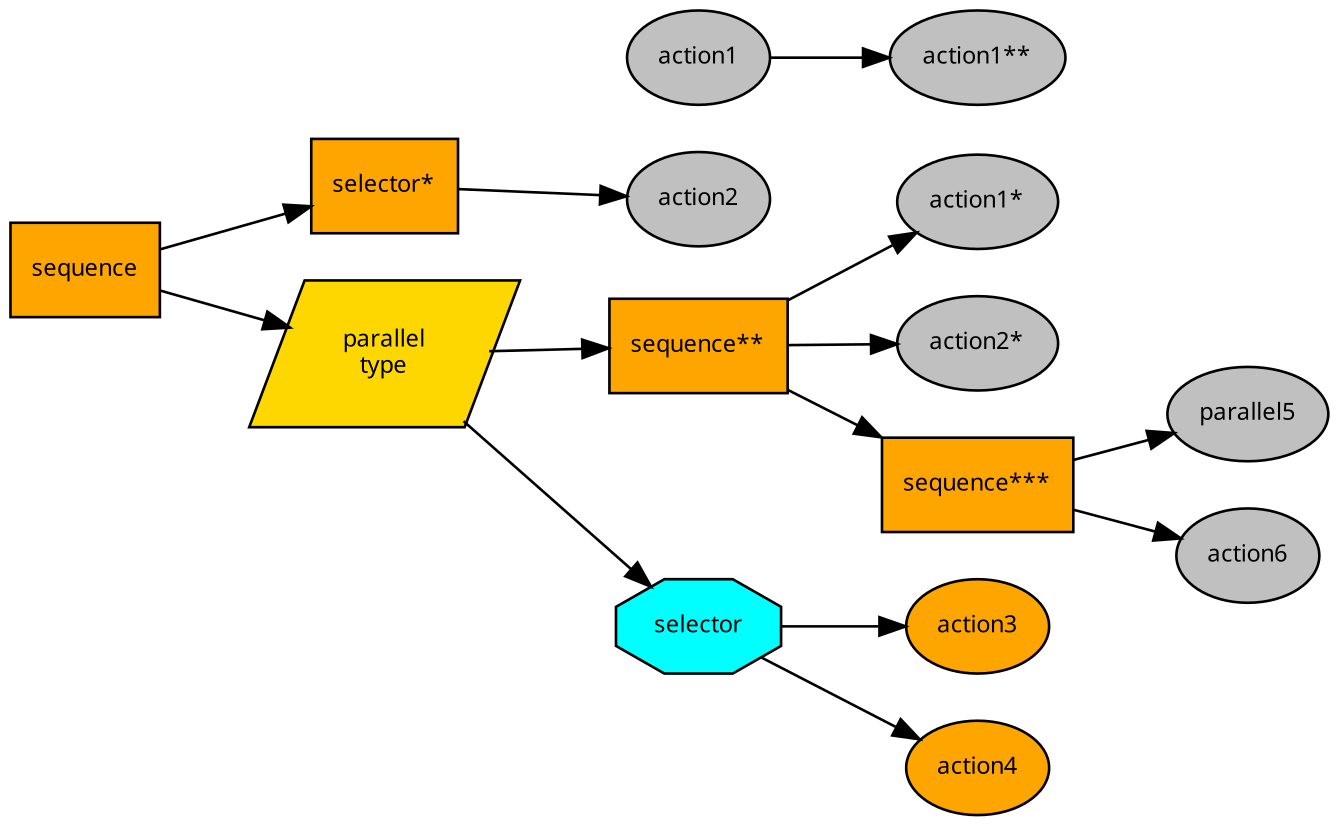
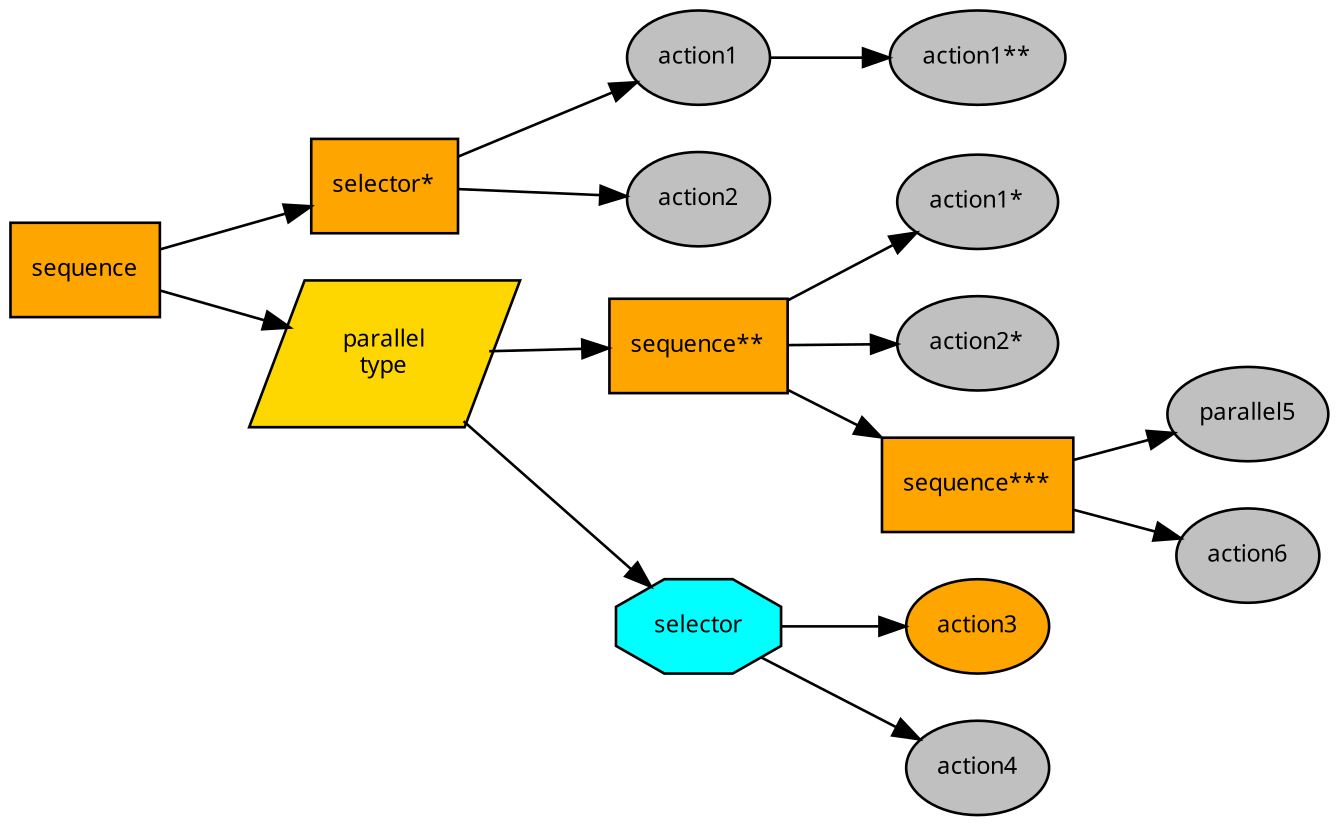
none -> (535, 125)
(978, 768) -> (978, 768)
